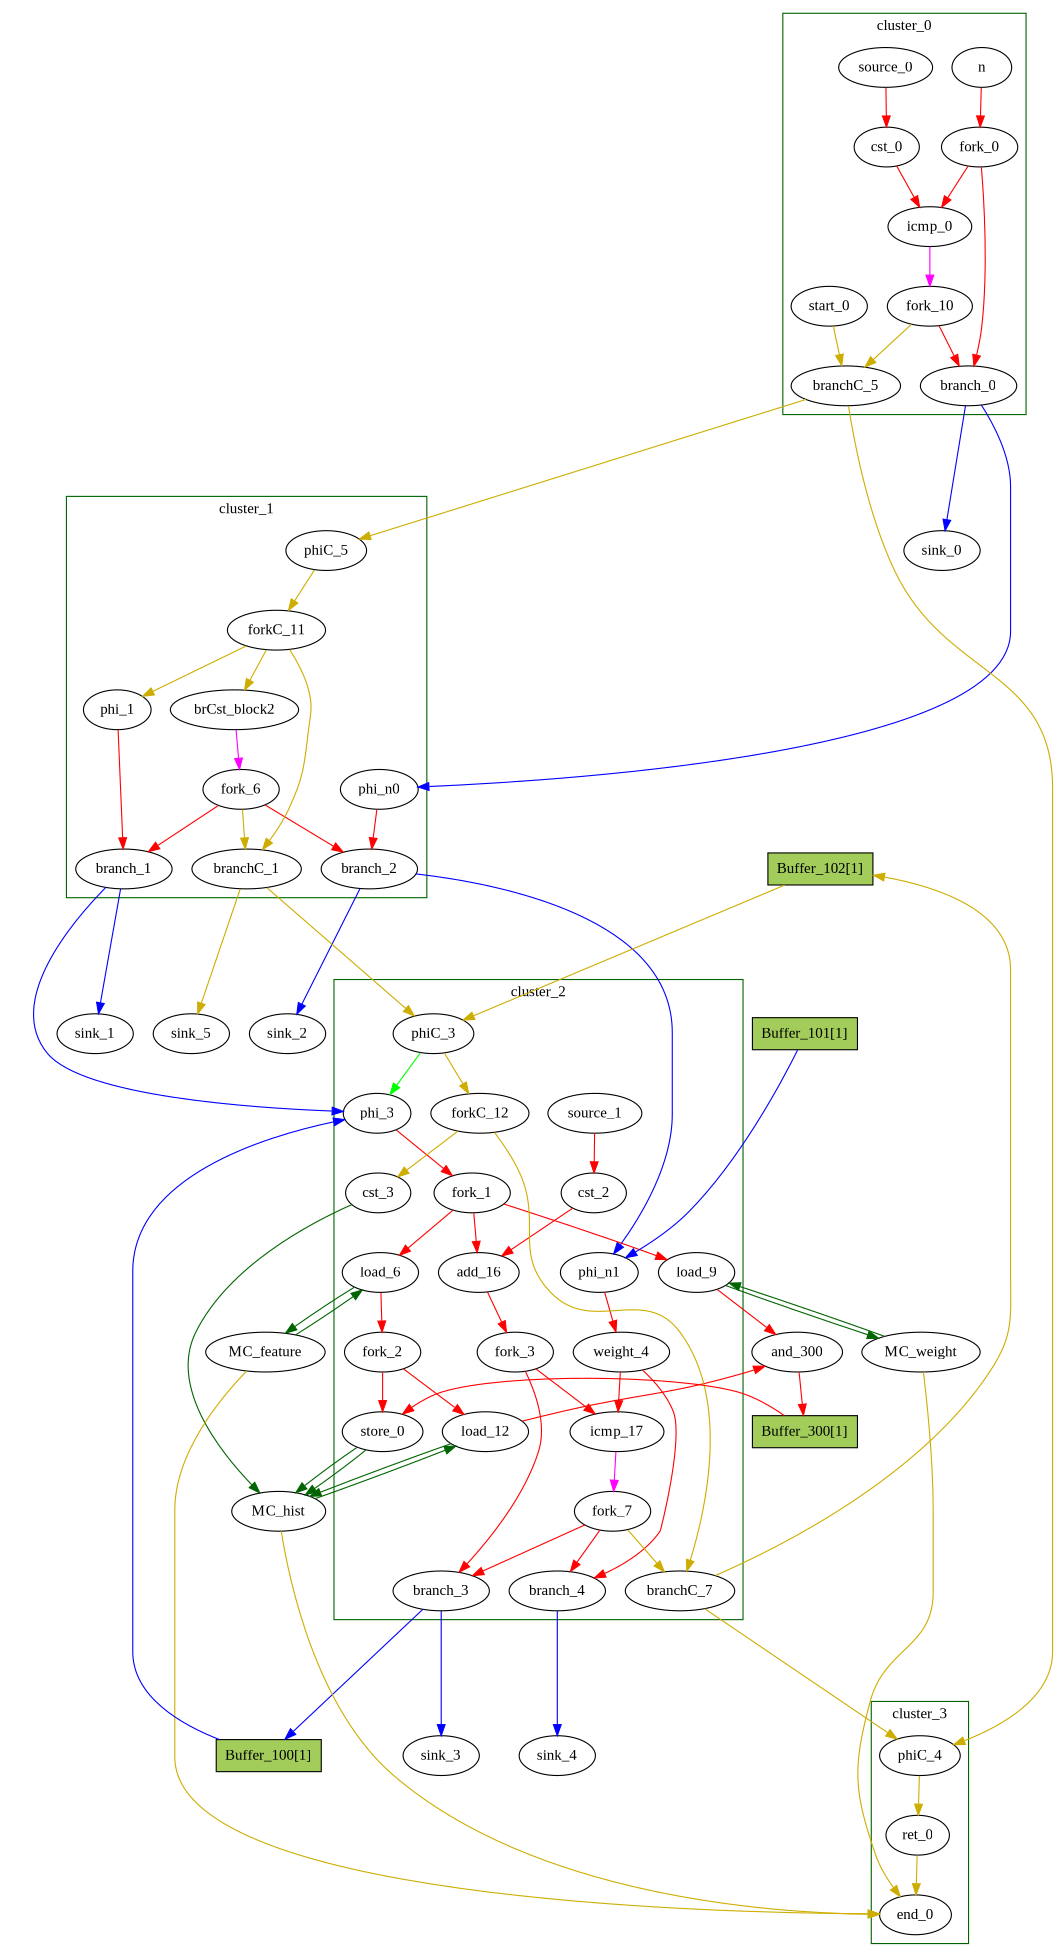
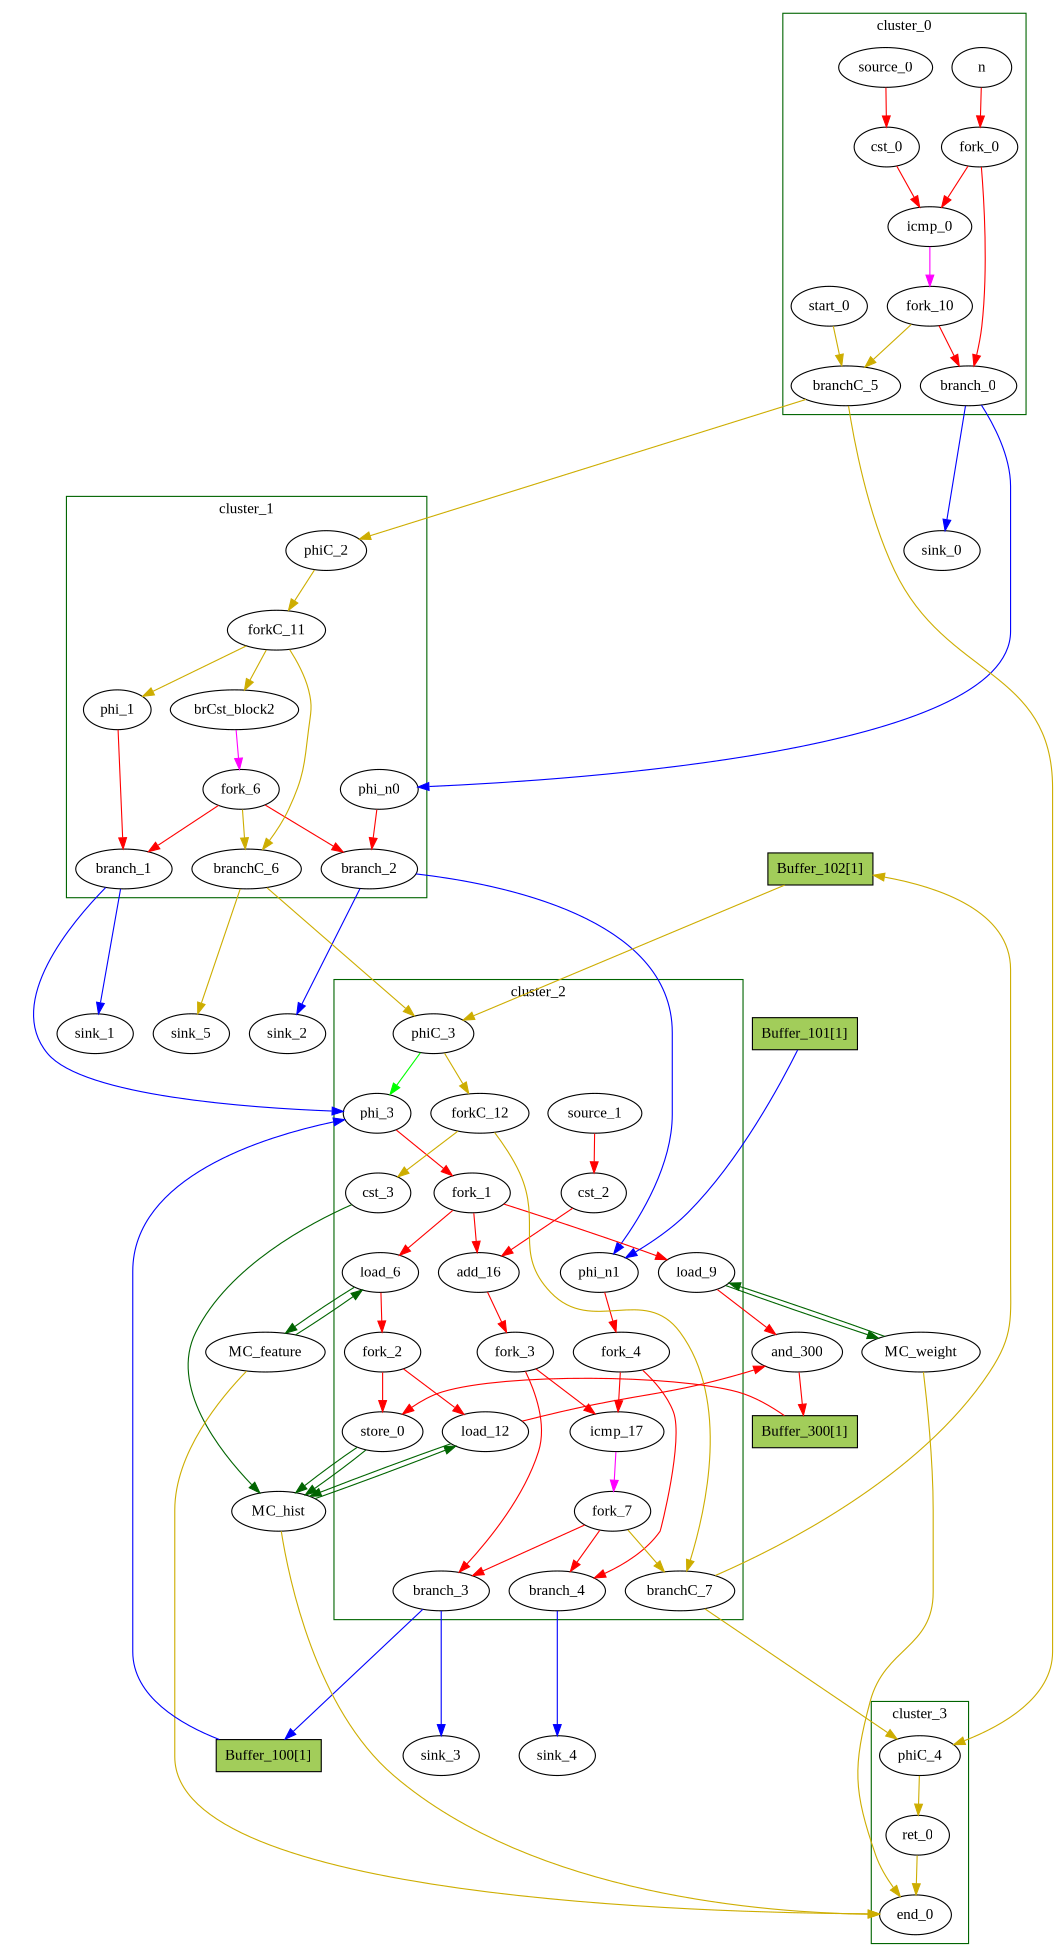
(326, 551) -> (326, 551)
(247, 869) -> (247, 869)
(621, 1352) -> (621, 1352)
